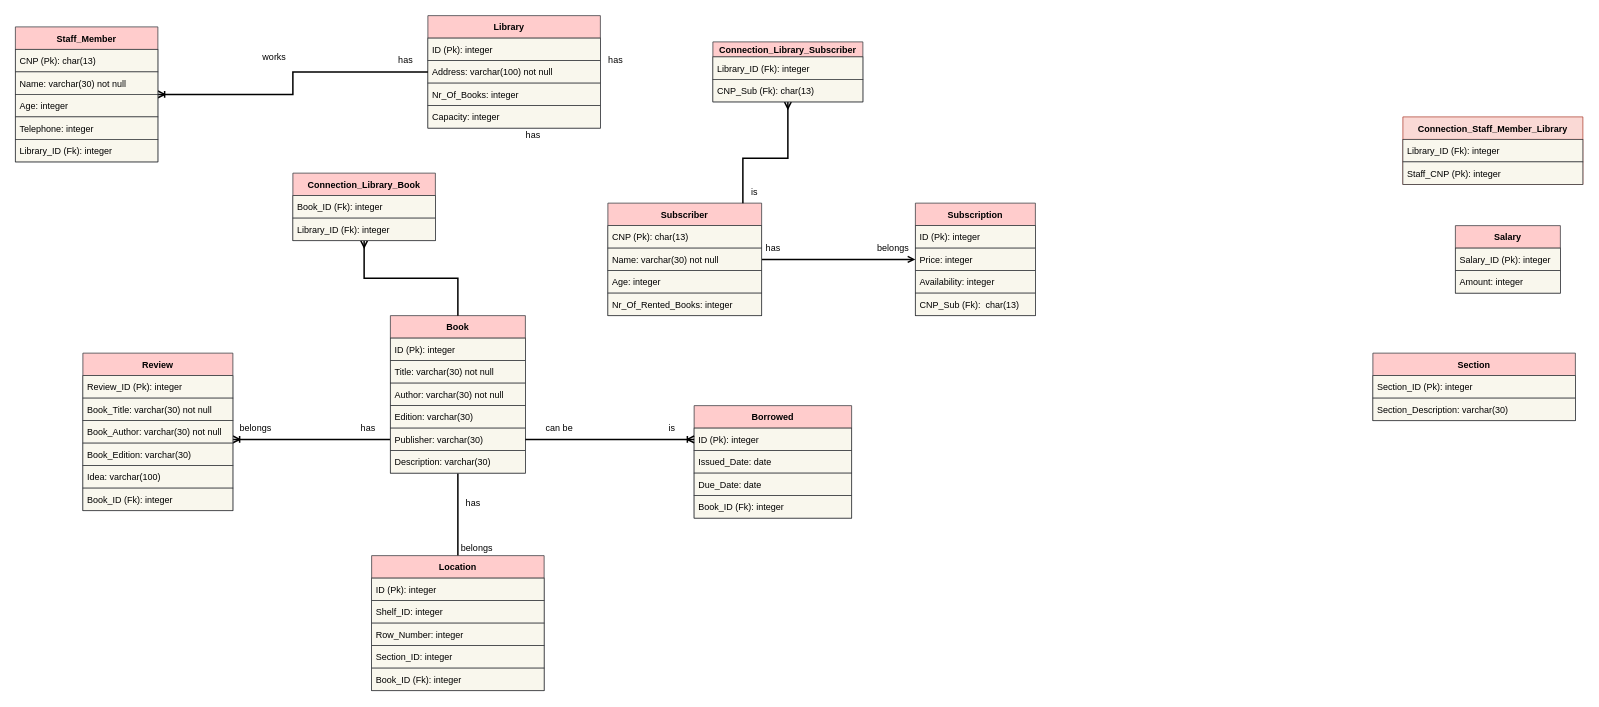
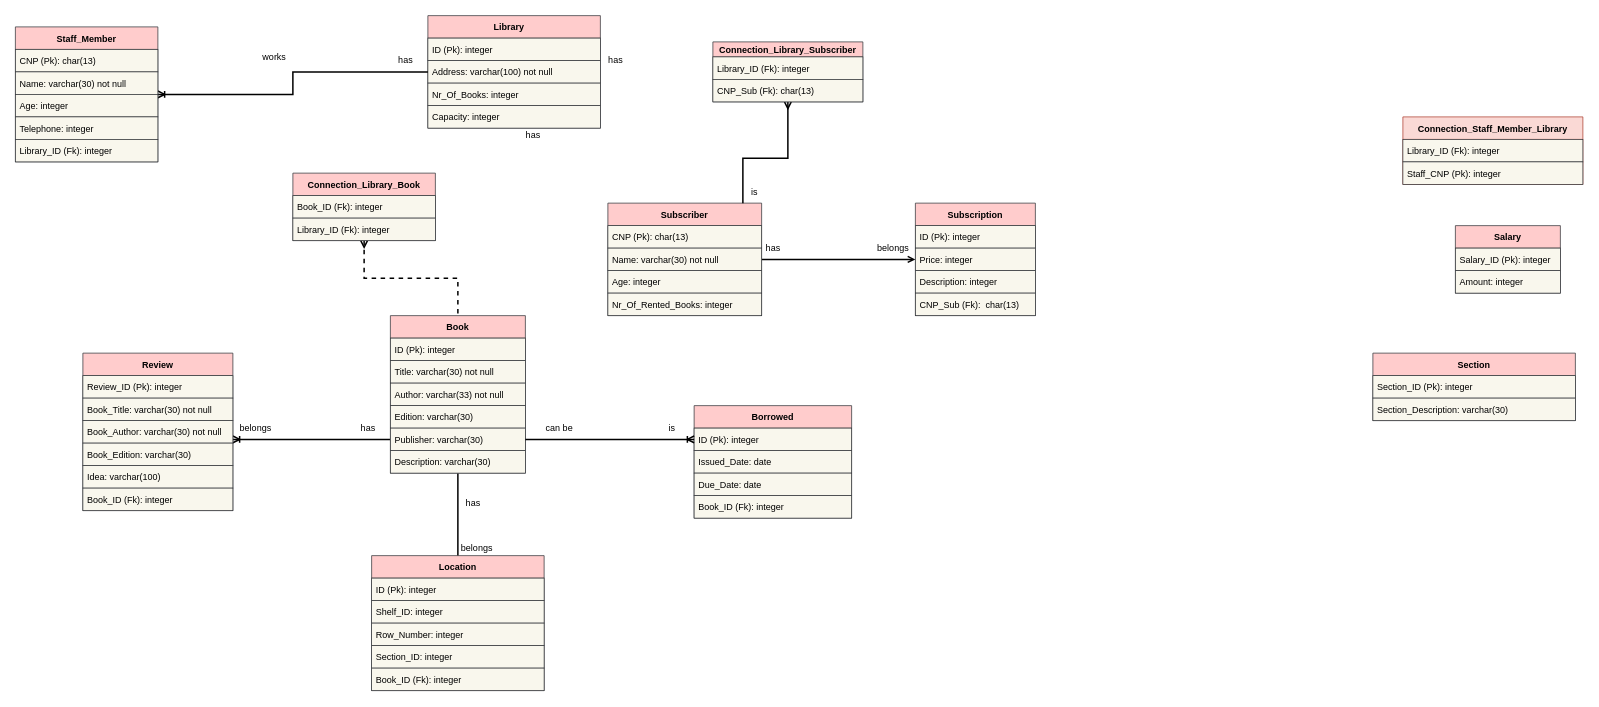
(414, 278) -> (414, 278)
(963, 282) -> (964, 282)
(458, 395) -> (458, 395)
